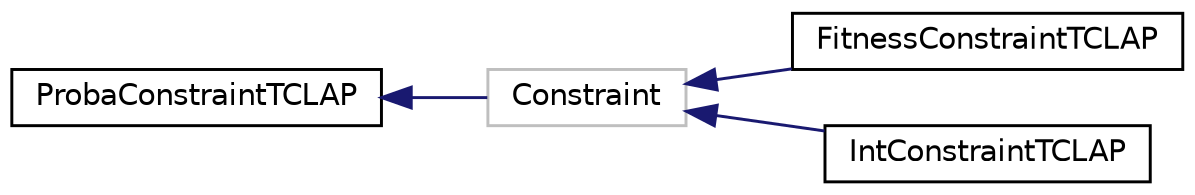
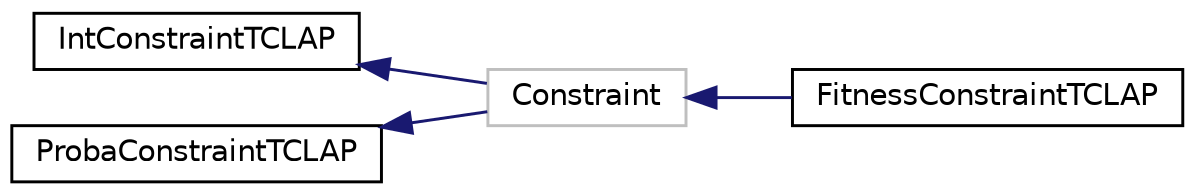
(770, 123) -> (438, 76)
